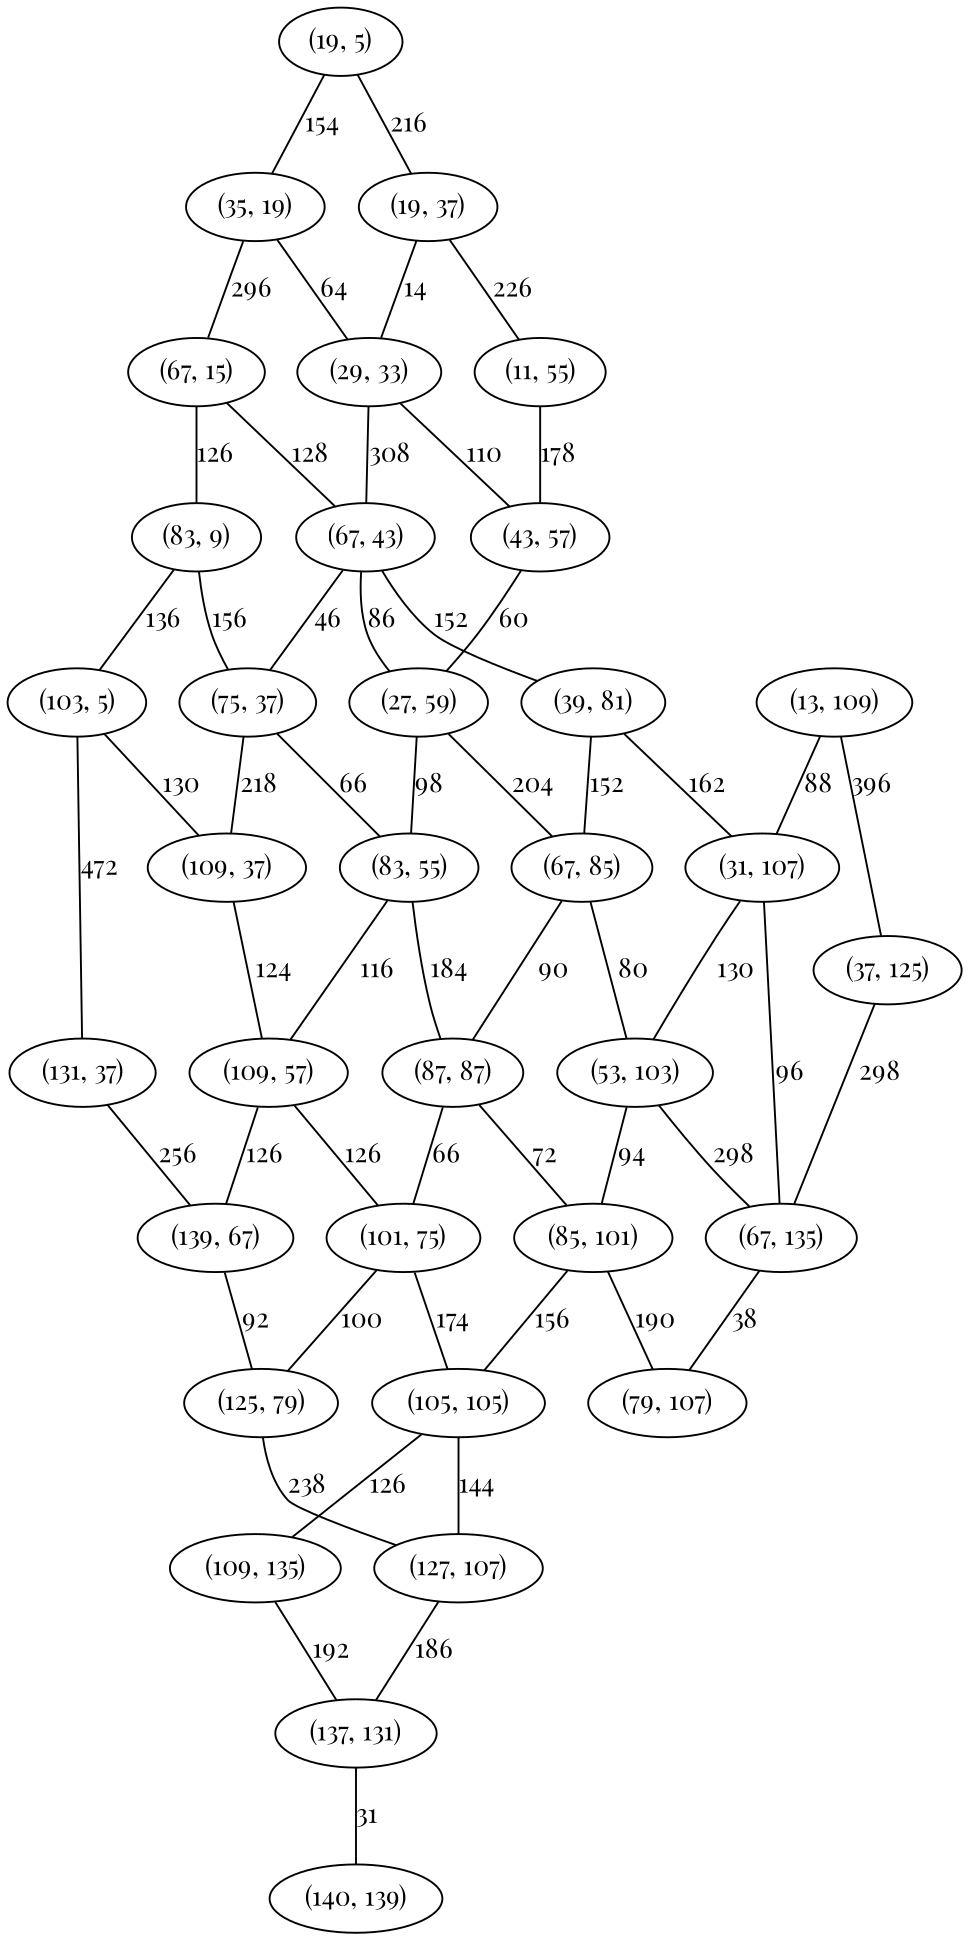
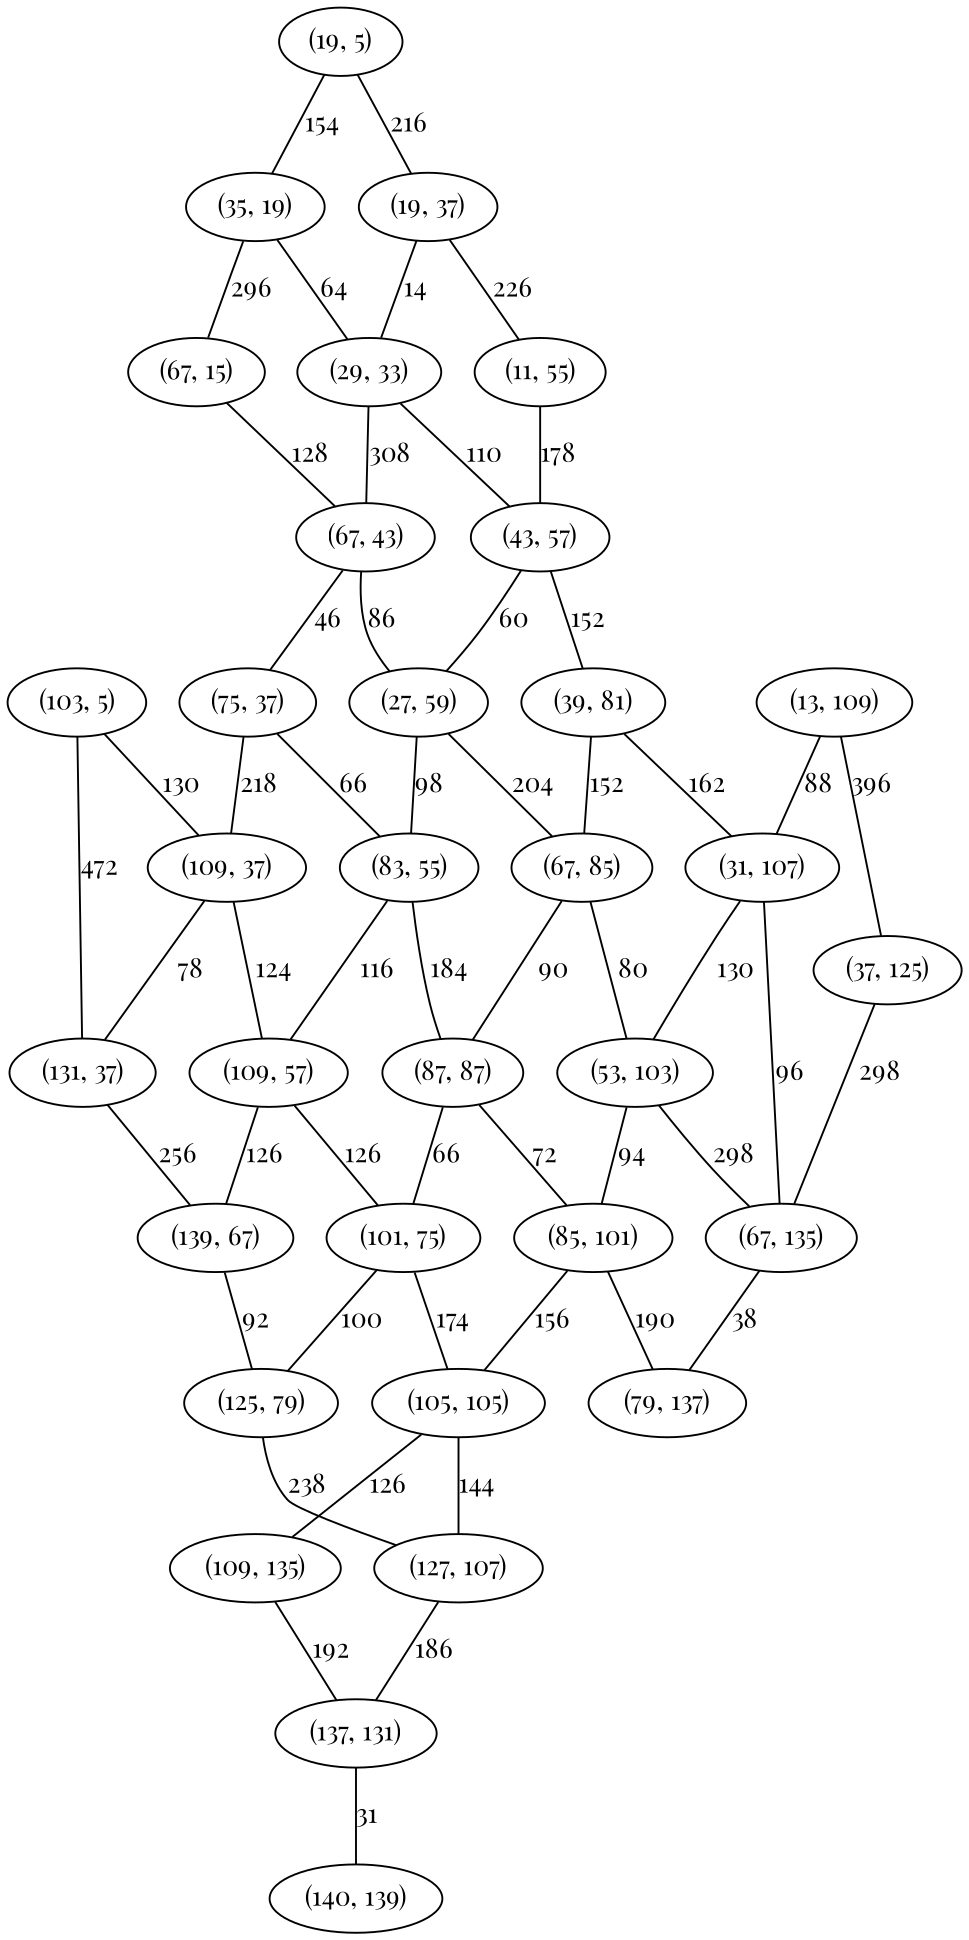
(197, 537) -> none
(447, 643) -> (567, 620)
none -> (155, 970)
(667, 1403) -> (667, 1403)
